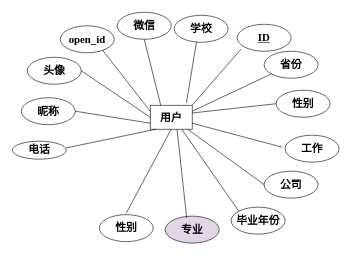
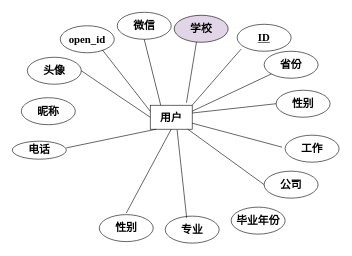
(201, 29) -> (201, 29)
(112, 117) -> none
(210, 170) -> none
(192, 230) -> (192, 230)
